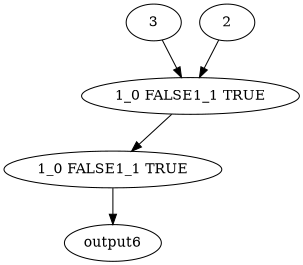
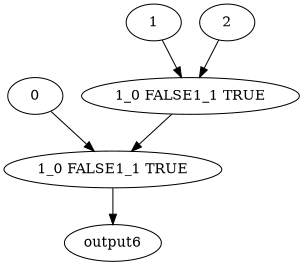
(154, 22) -> (154, 22)
none -> (35, 96)
